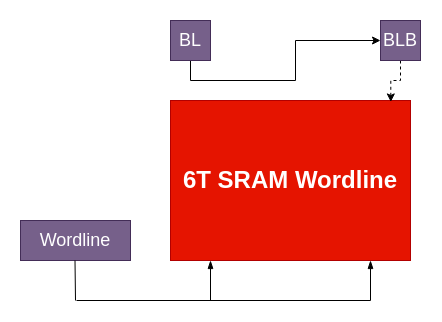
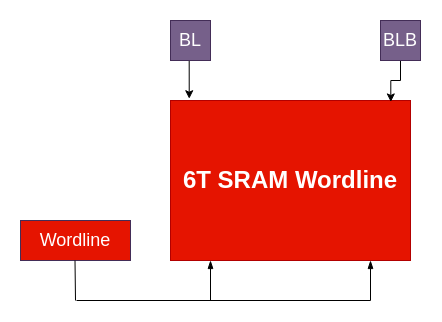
(292, 81) -> (189, 76)
(399, 81) -> (399, 81)
(76, 241) -> (76, 241)
